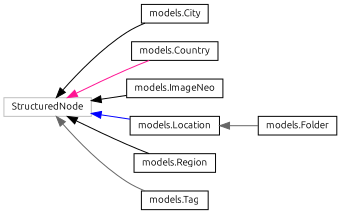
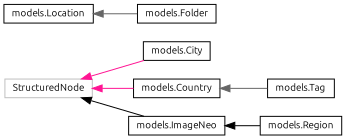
(101, 52) -> (118, 68)
(116, 117) -> none
(113, 138) -> (247, 126)
(101, 162) -> (249, 88)
